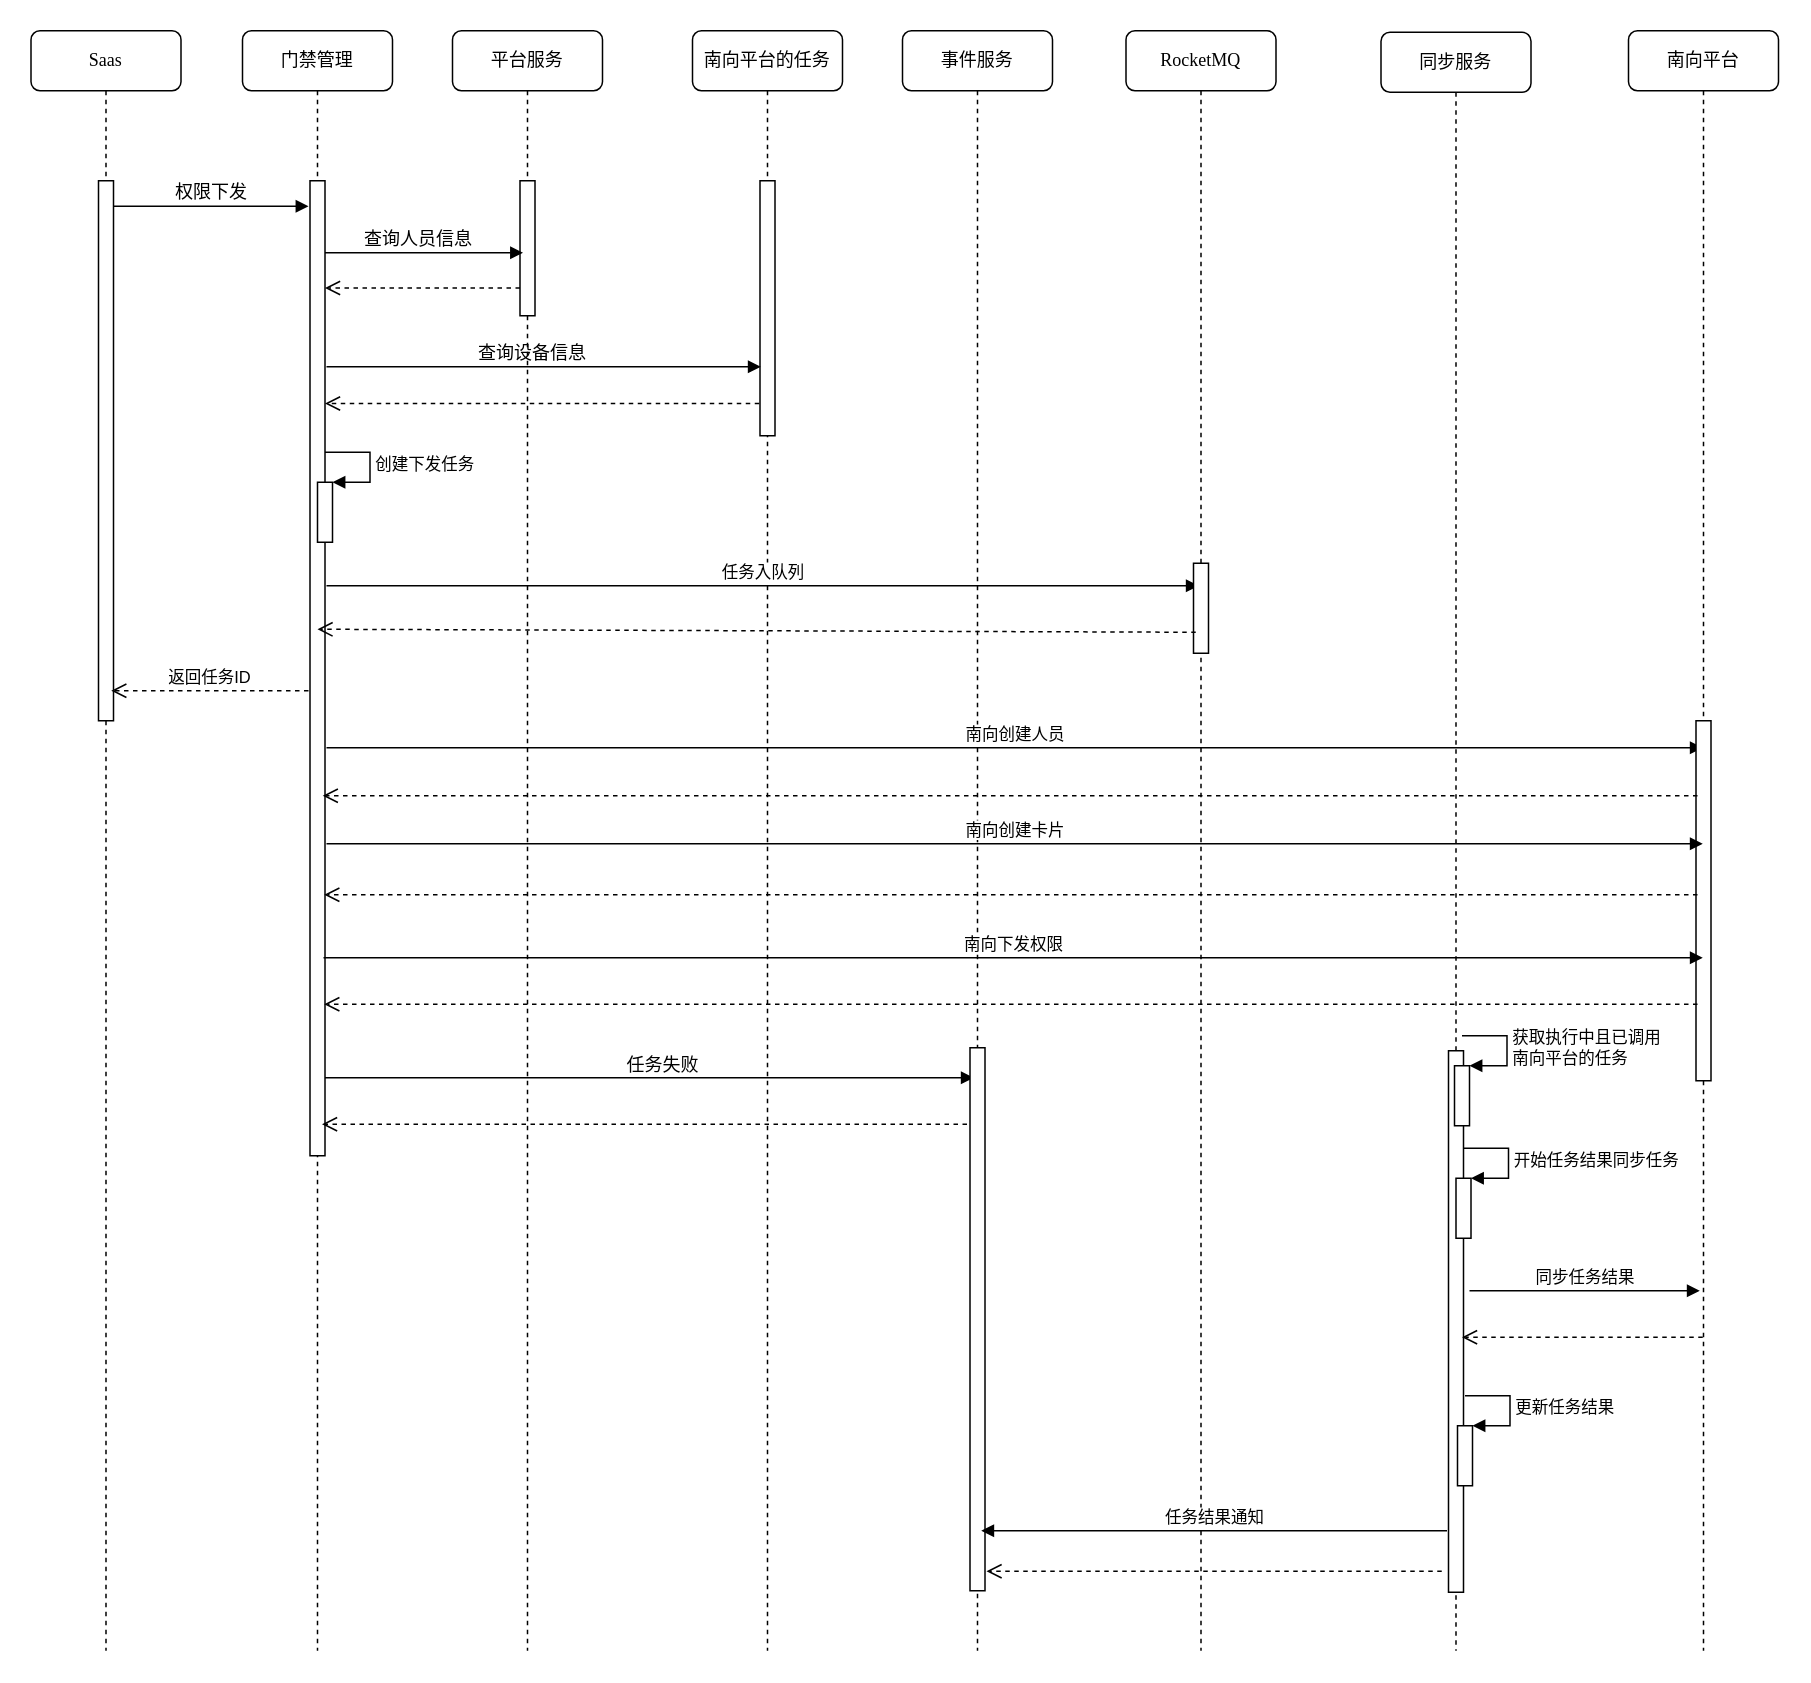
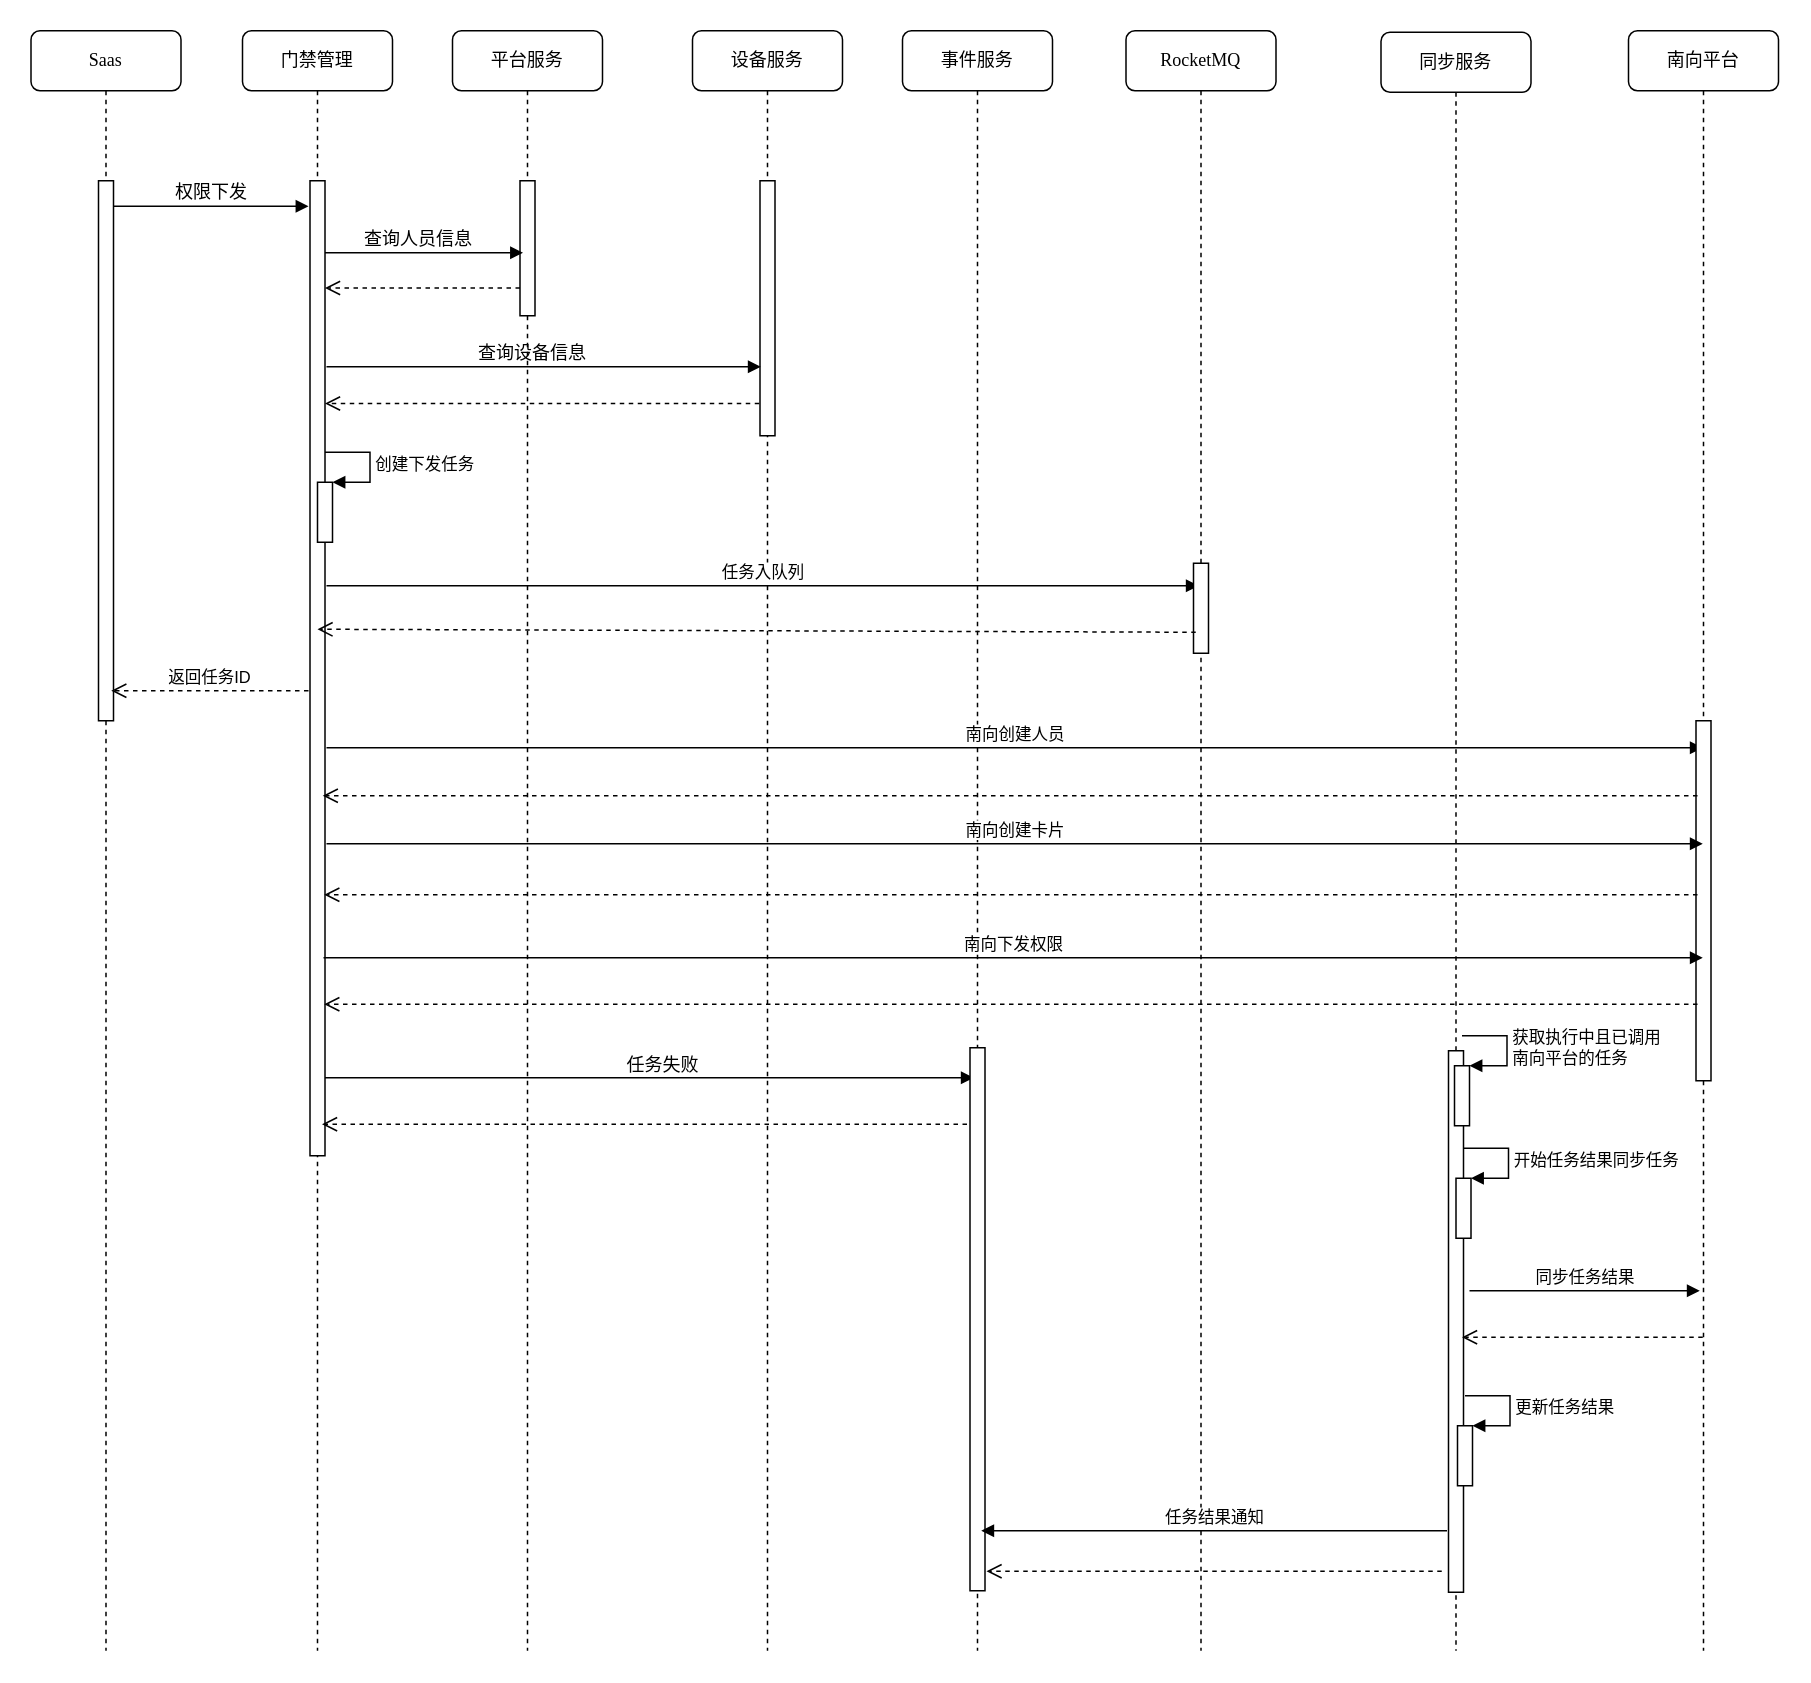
(767, 61) -> (767, 61)
